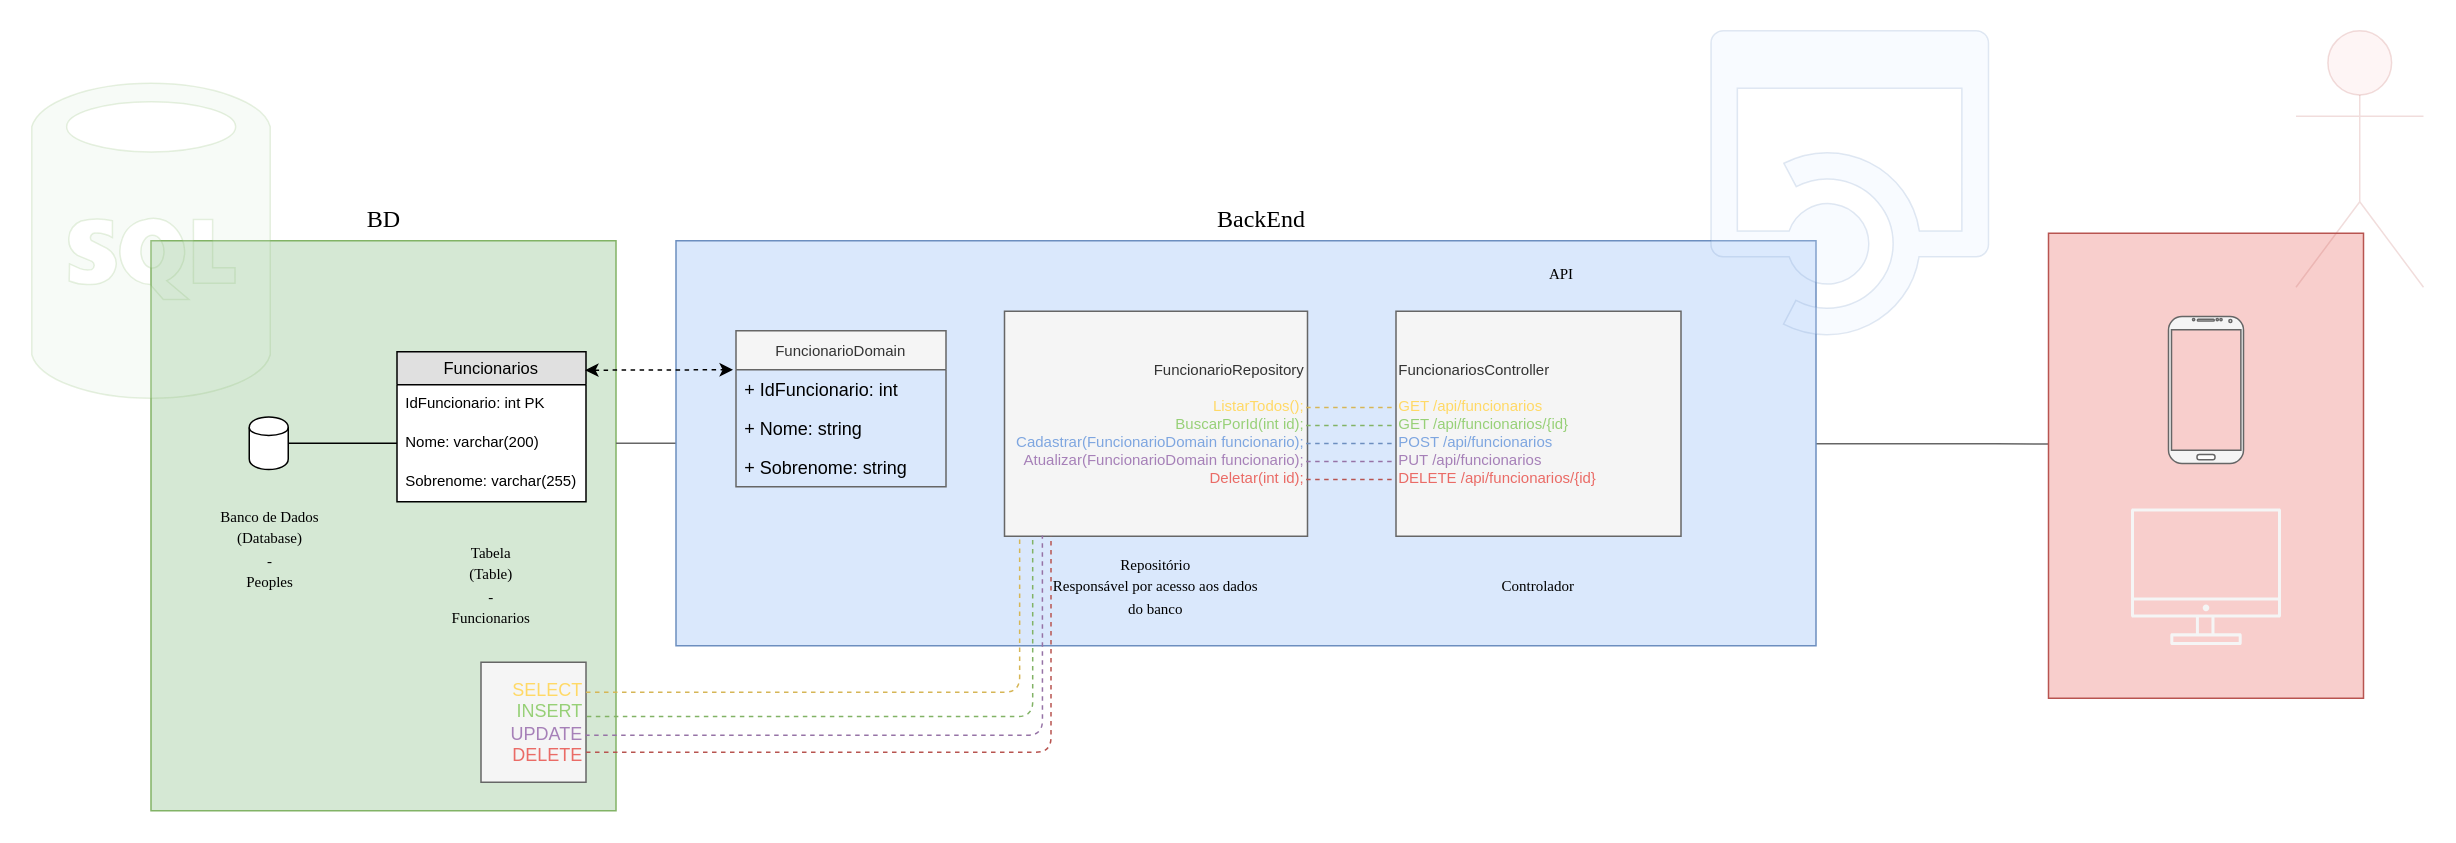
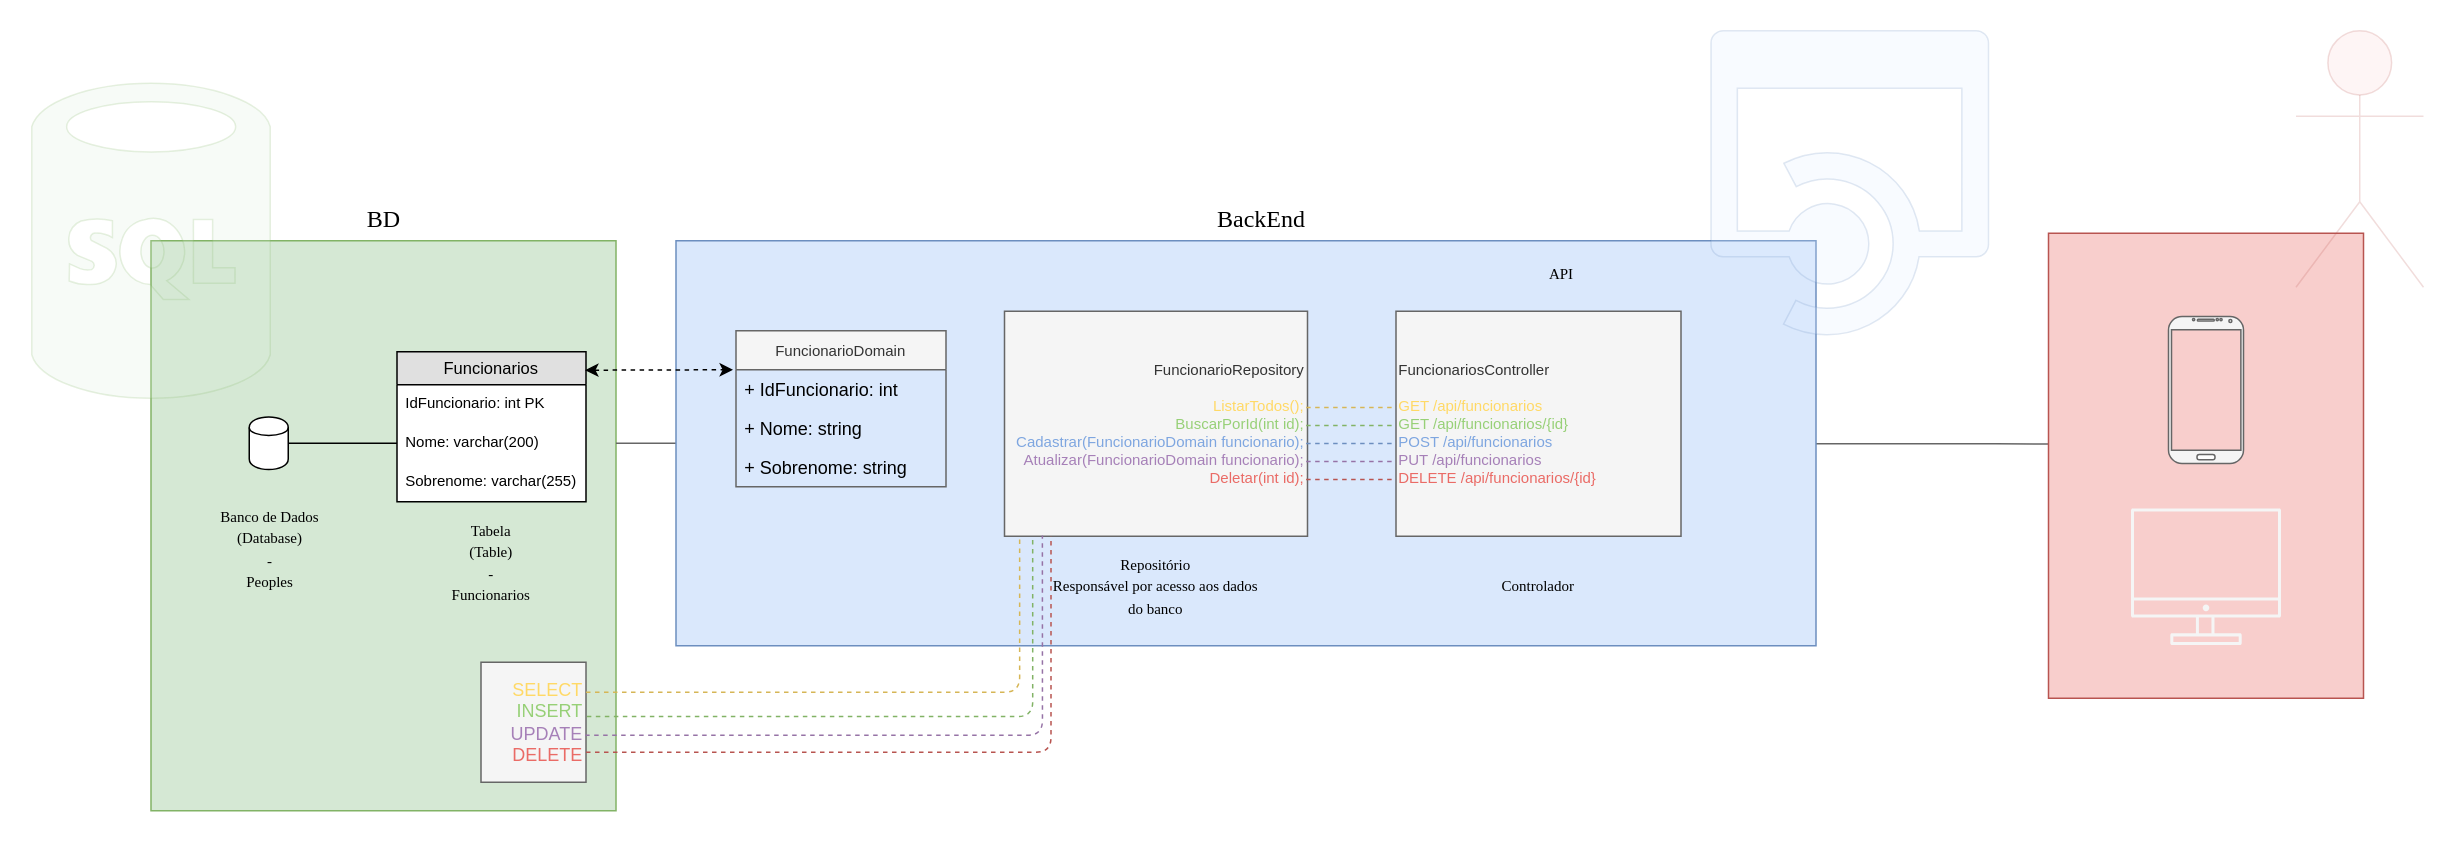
(491, 584) -> (491, 562)
